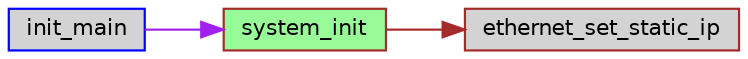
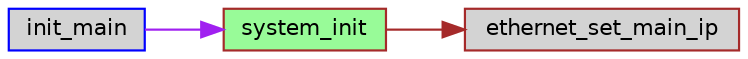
(602, 30) -> (602, 30)
